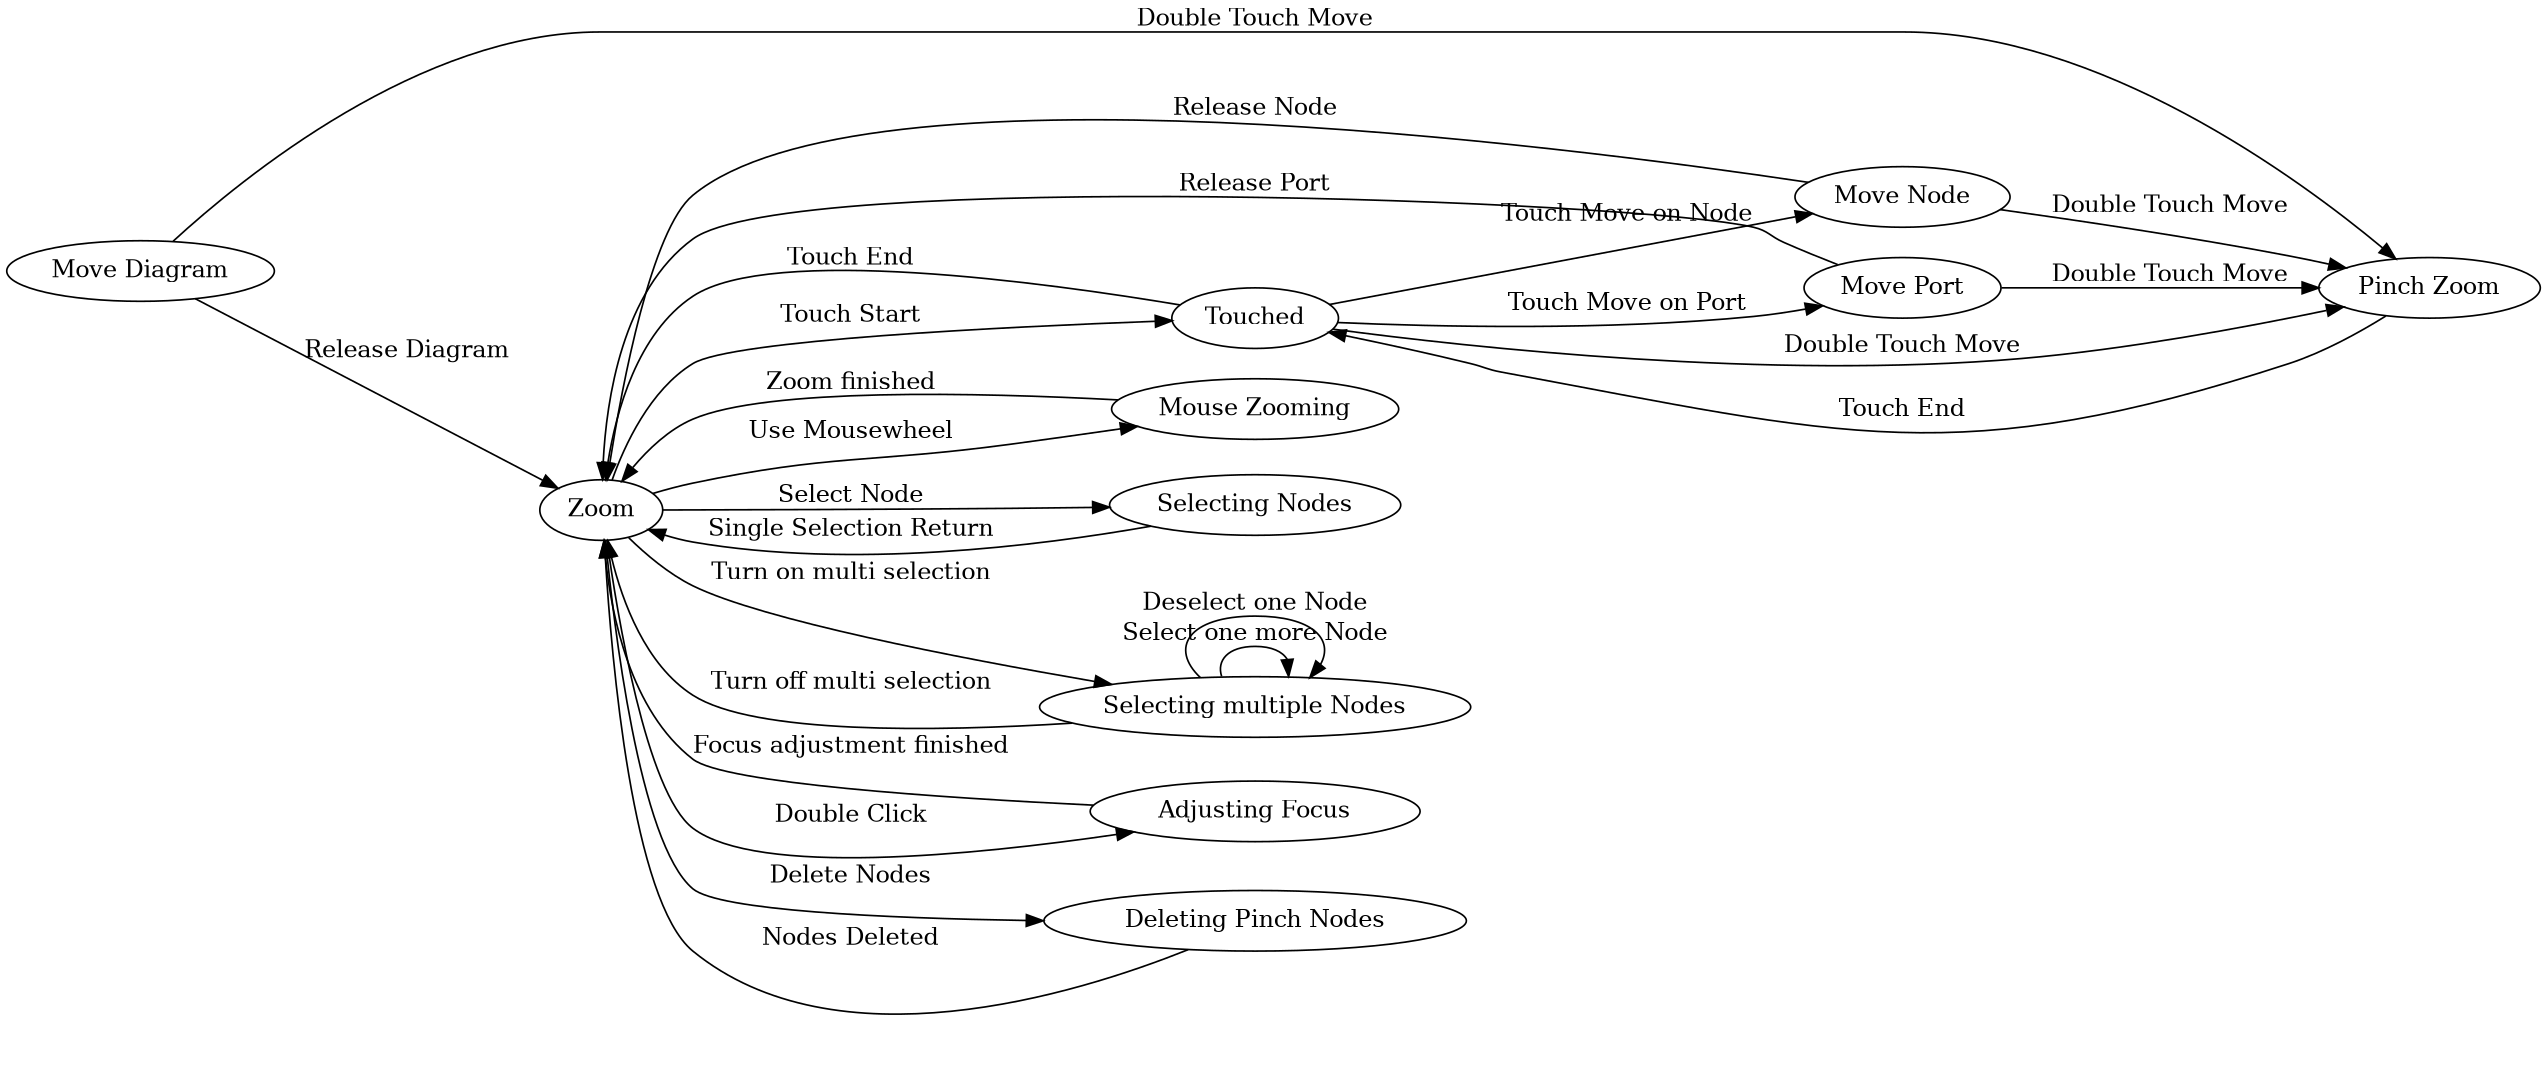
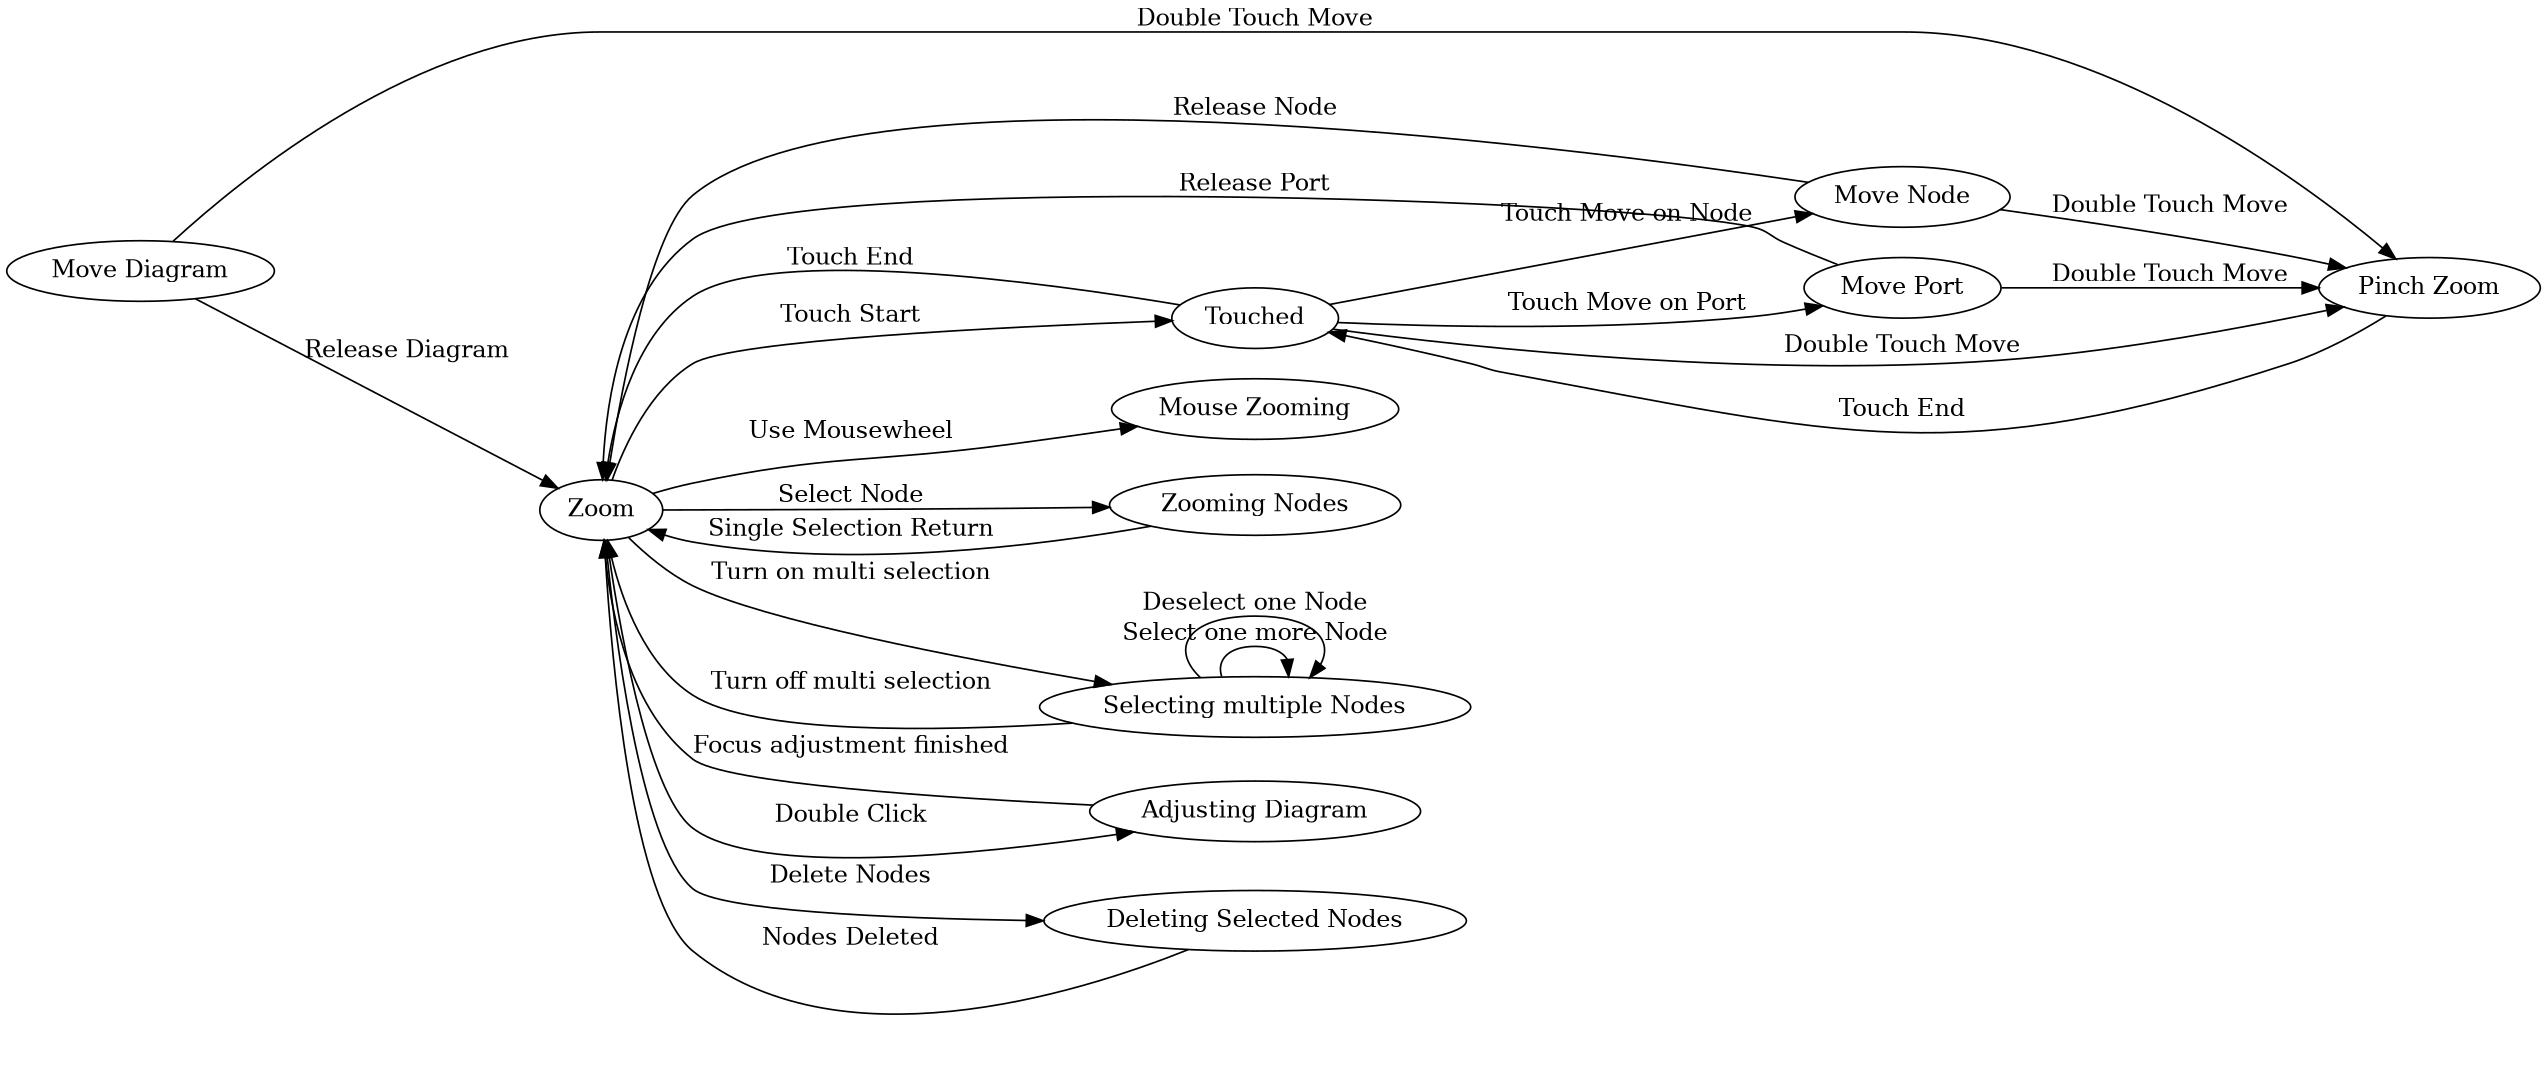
(865, 396) -> none
(1255, 505) -> (1255, 505)
(1255, 811) -> (1255, 811)
(1255, 921) -> (1255, 921)
